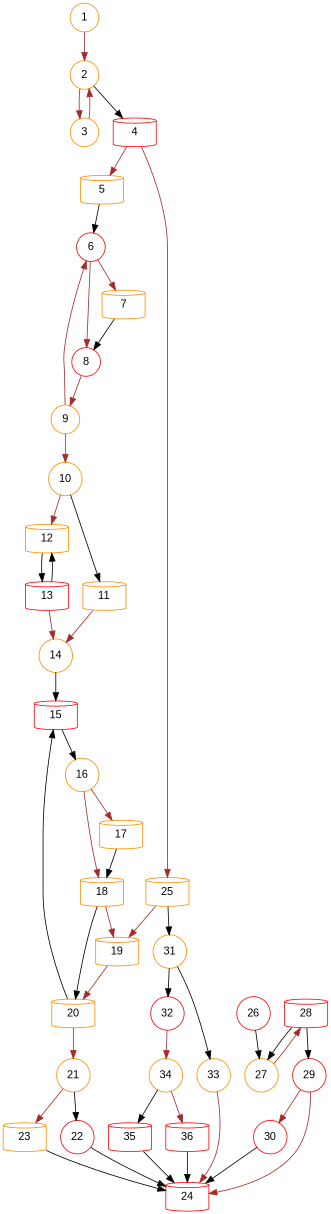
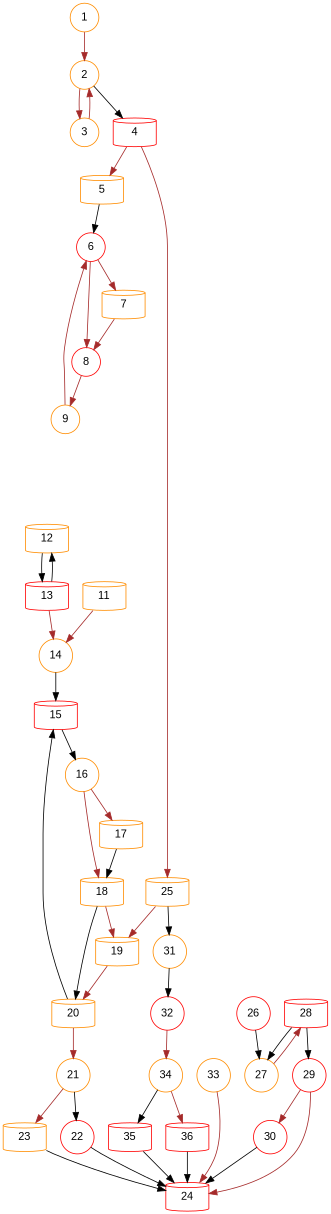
(106, 331) -> (106, 331)
(65, 479) -> none
(195, 1008) -> none
